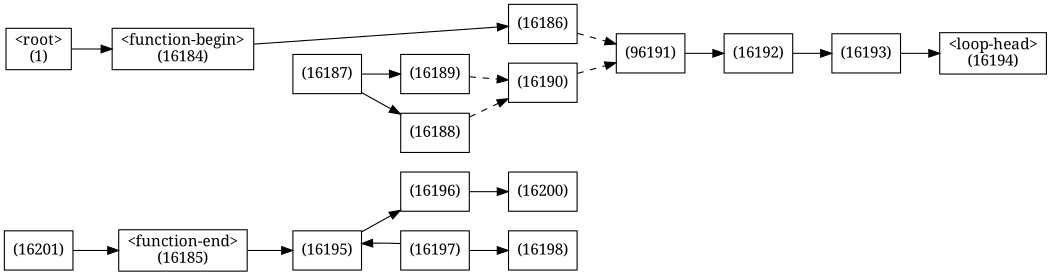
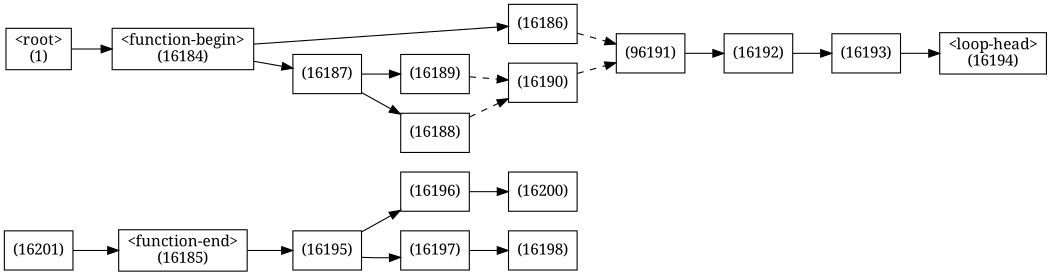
none -> (268, 64)
(387, 243) -> (376, 258)
